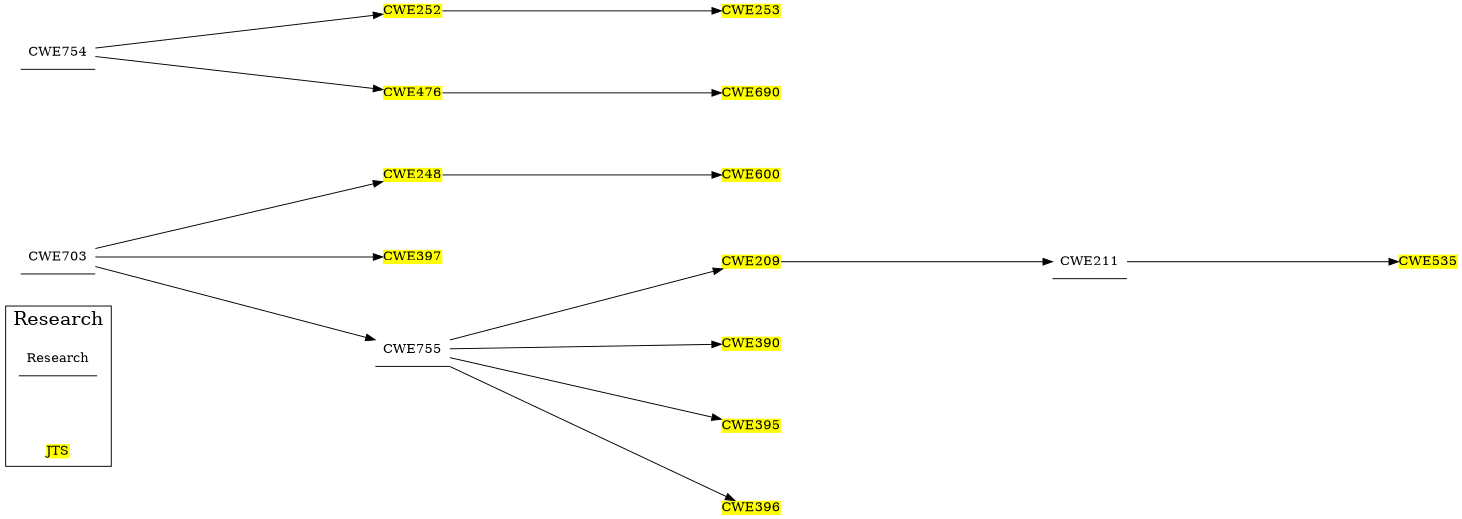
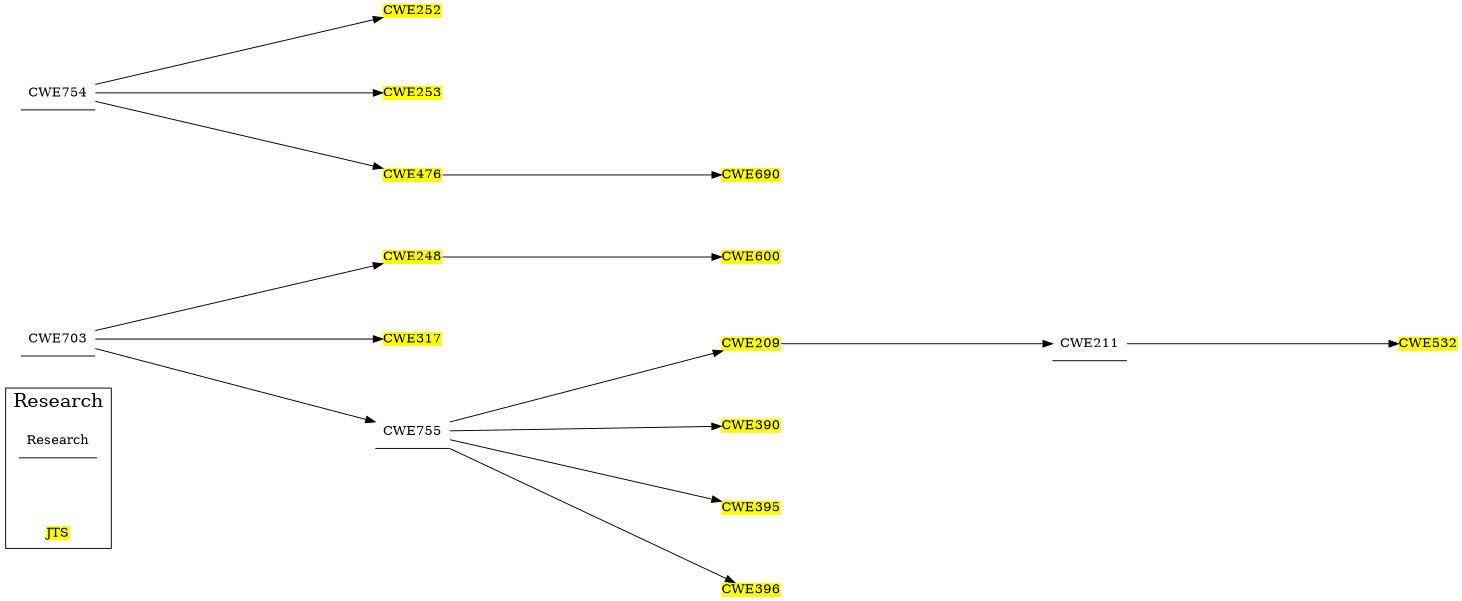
(577, 11) -> (234, 93)
(413, 257) -> (413, 339)
(1428, 262) -> (1428, 344)
